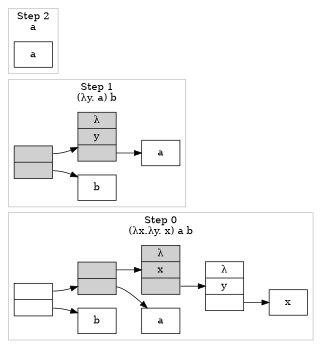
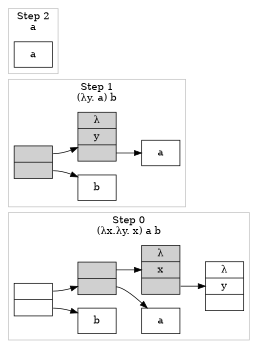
(288, 302) -> none
